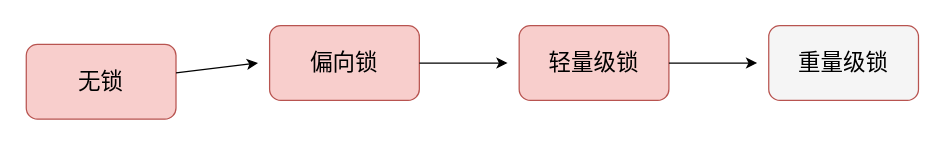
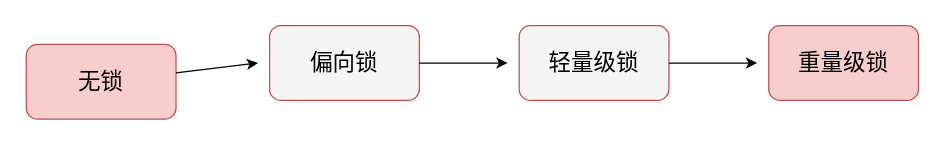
(344, 63) -> (344, 63)
(594, 63) -> (594, 63)
(844, 63) -> (844, 63)
